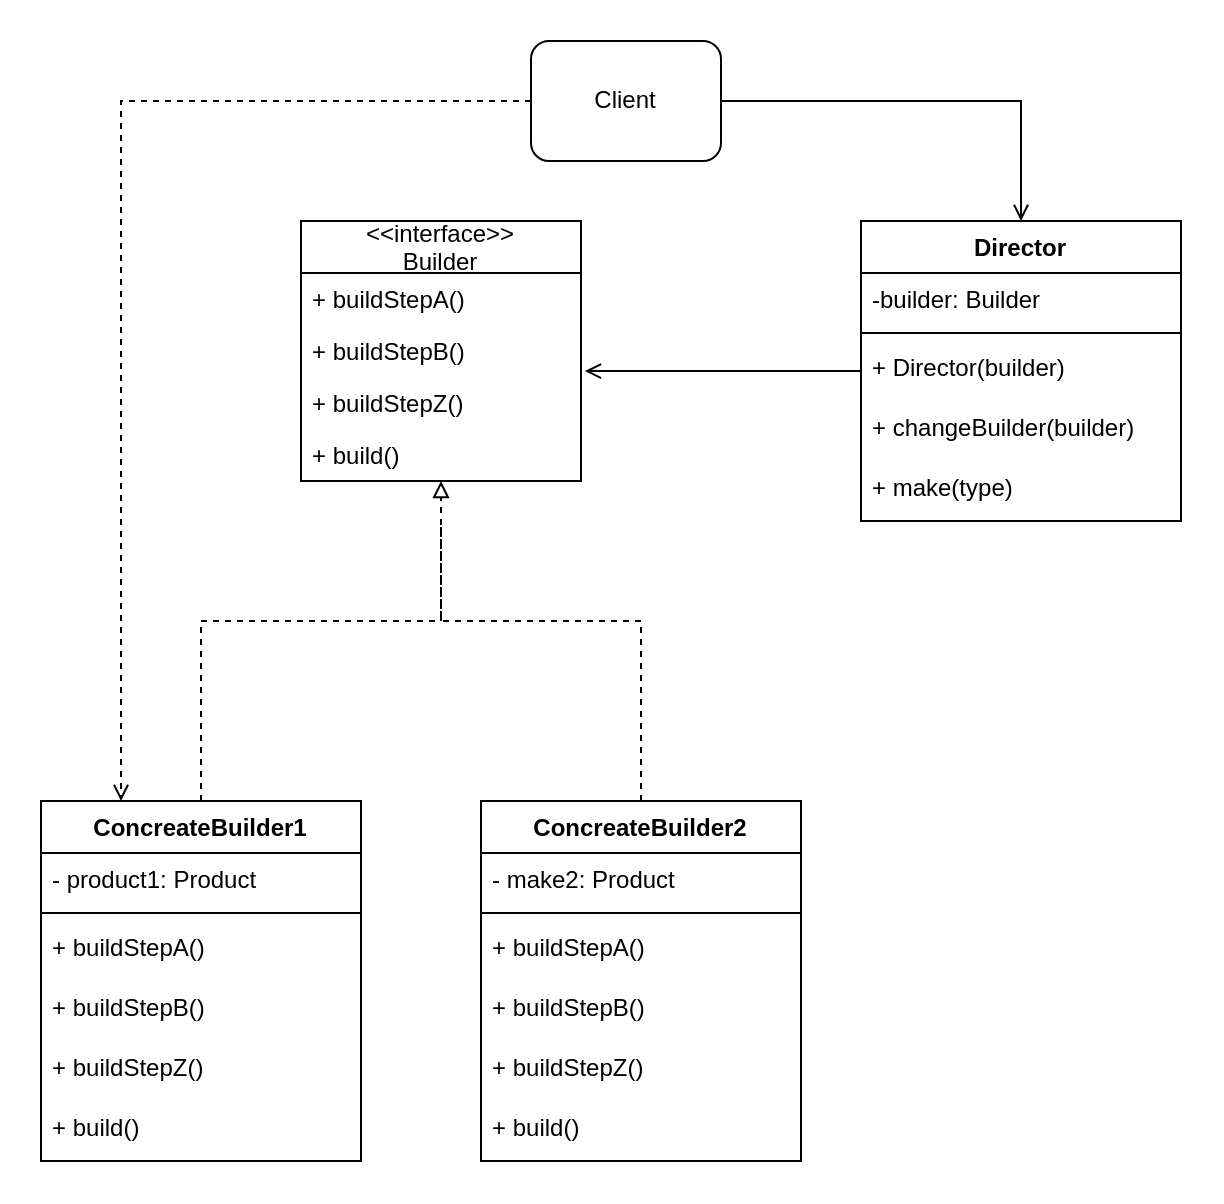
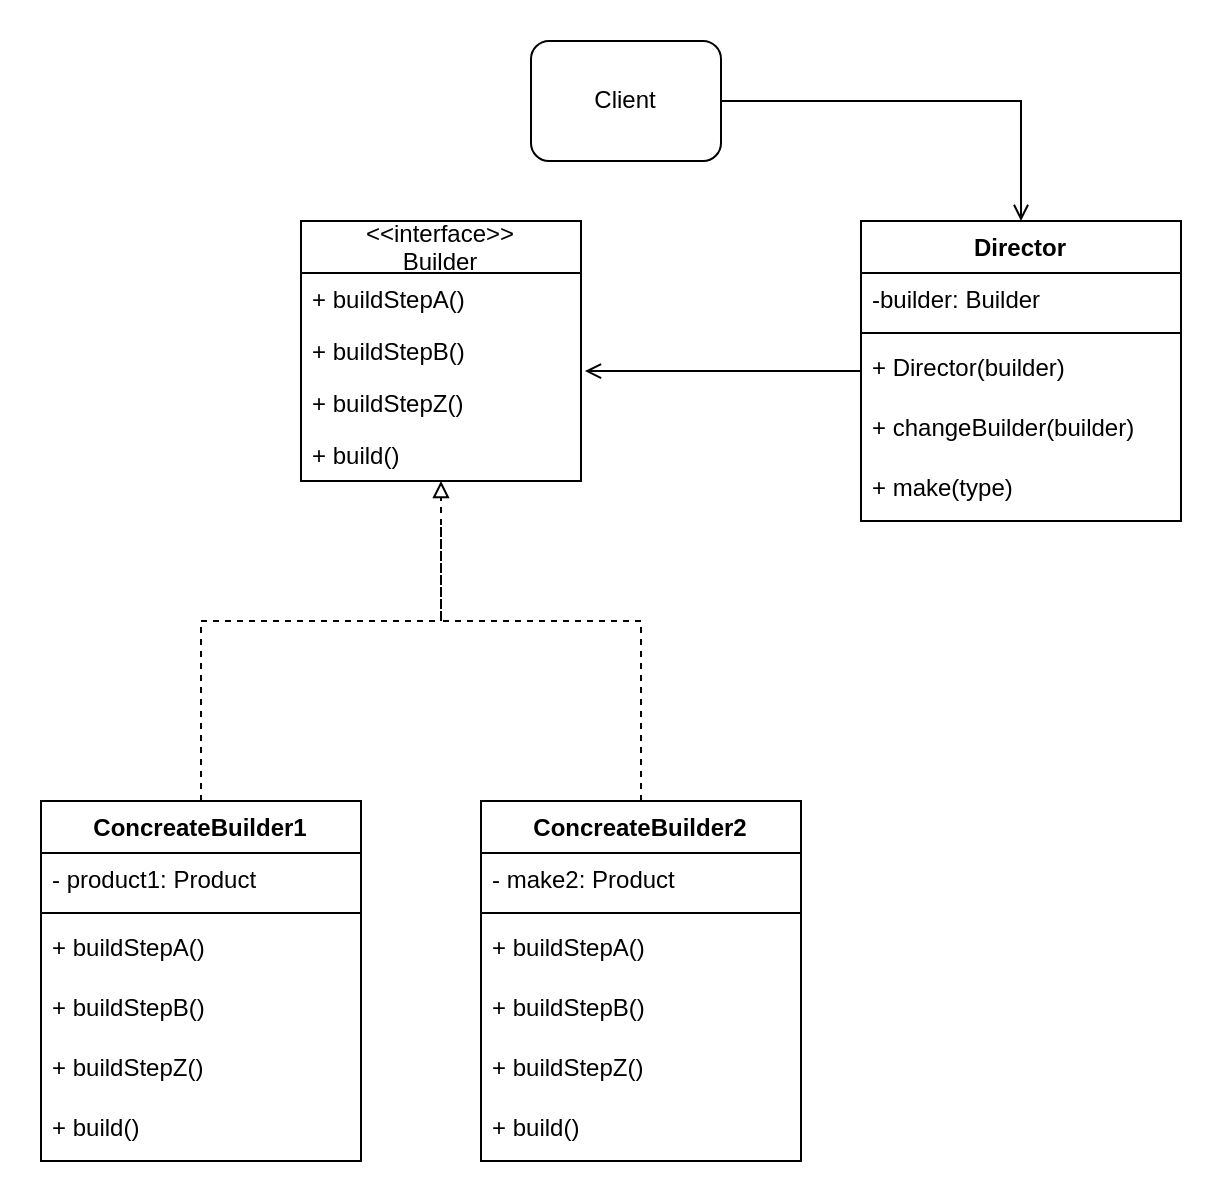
(121, 243) -> none
